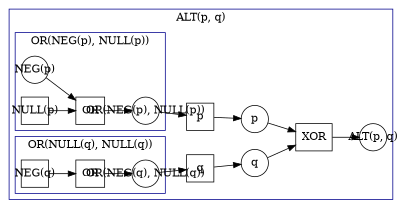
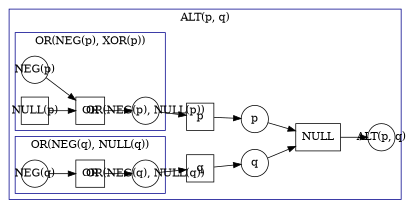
(90, 41) -> (90, 41)
(314, 137) -> (318, 137)
(90, 145) -> (90, 145)
(35, 174) -> (35, 174)
